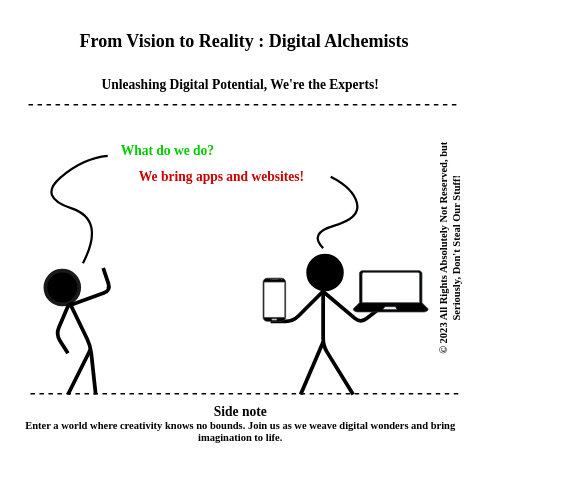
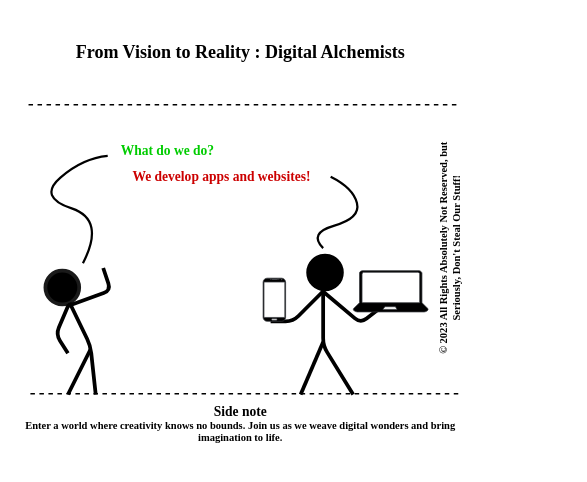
(244, 41) -> (240, 52)
(240, 84) -> none
(222, 177) -> (222, 177)
